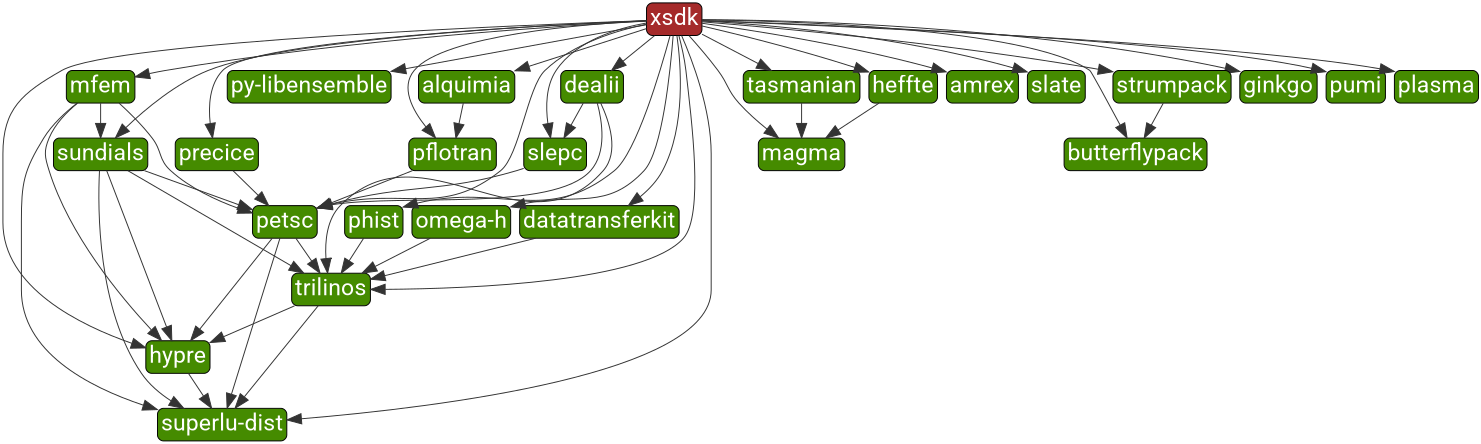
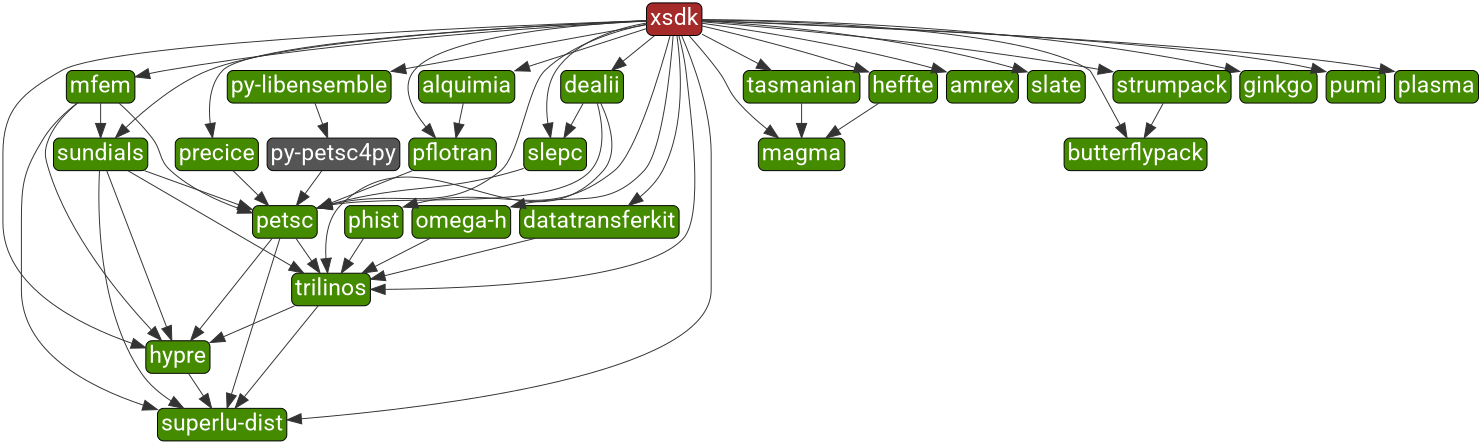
none -> (333, 154)
